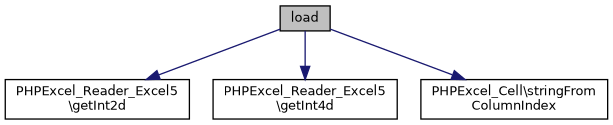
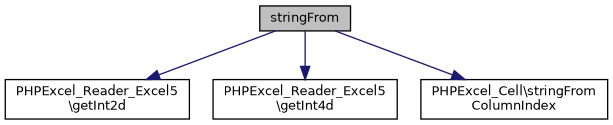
(305, 18) -> (305, 18)
